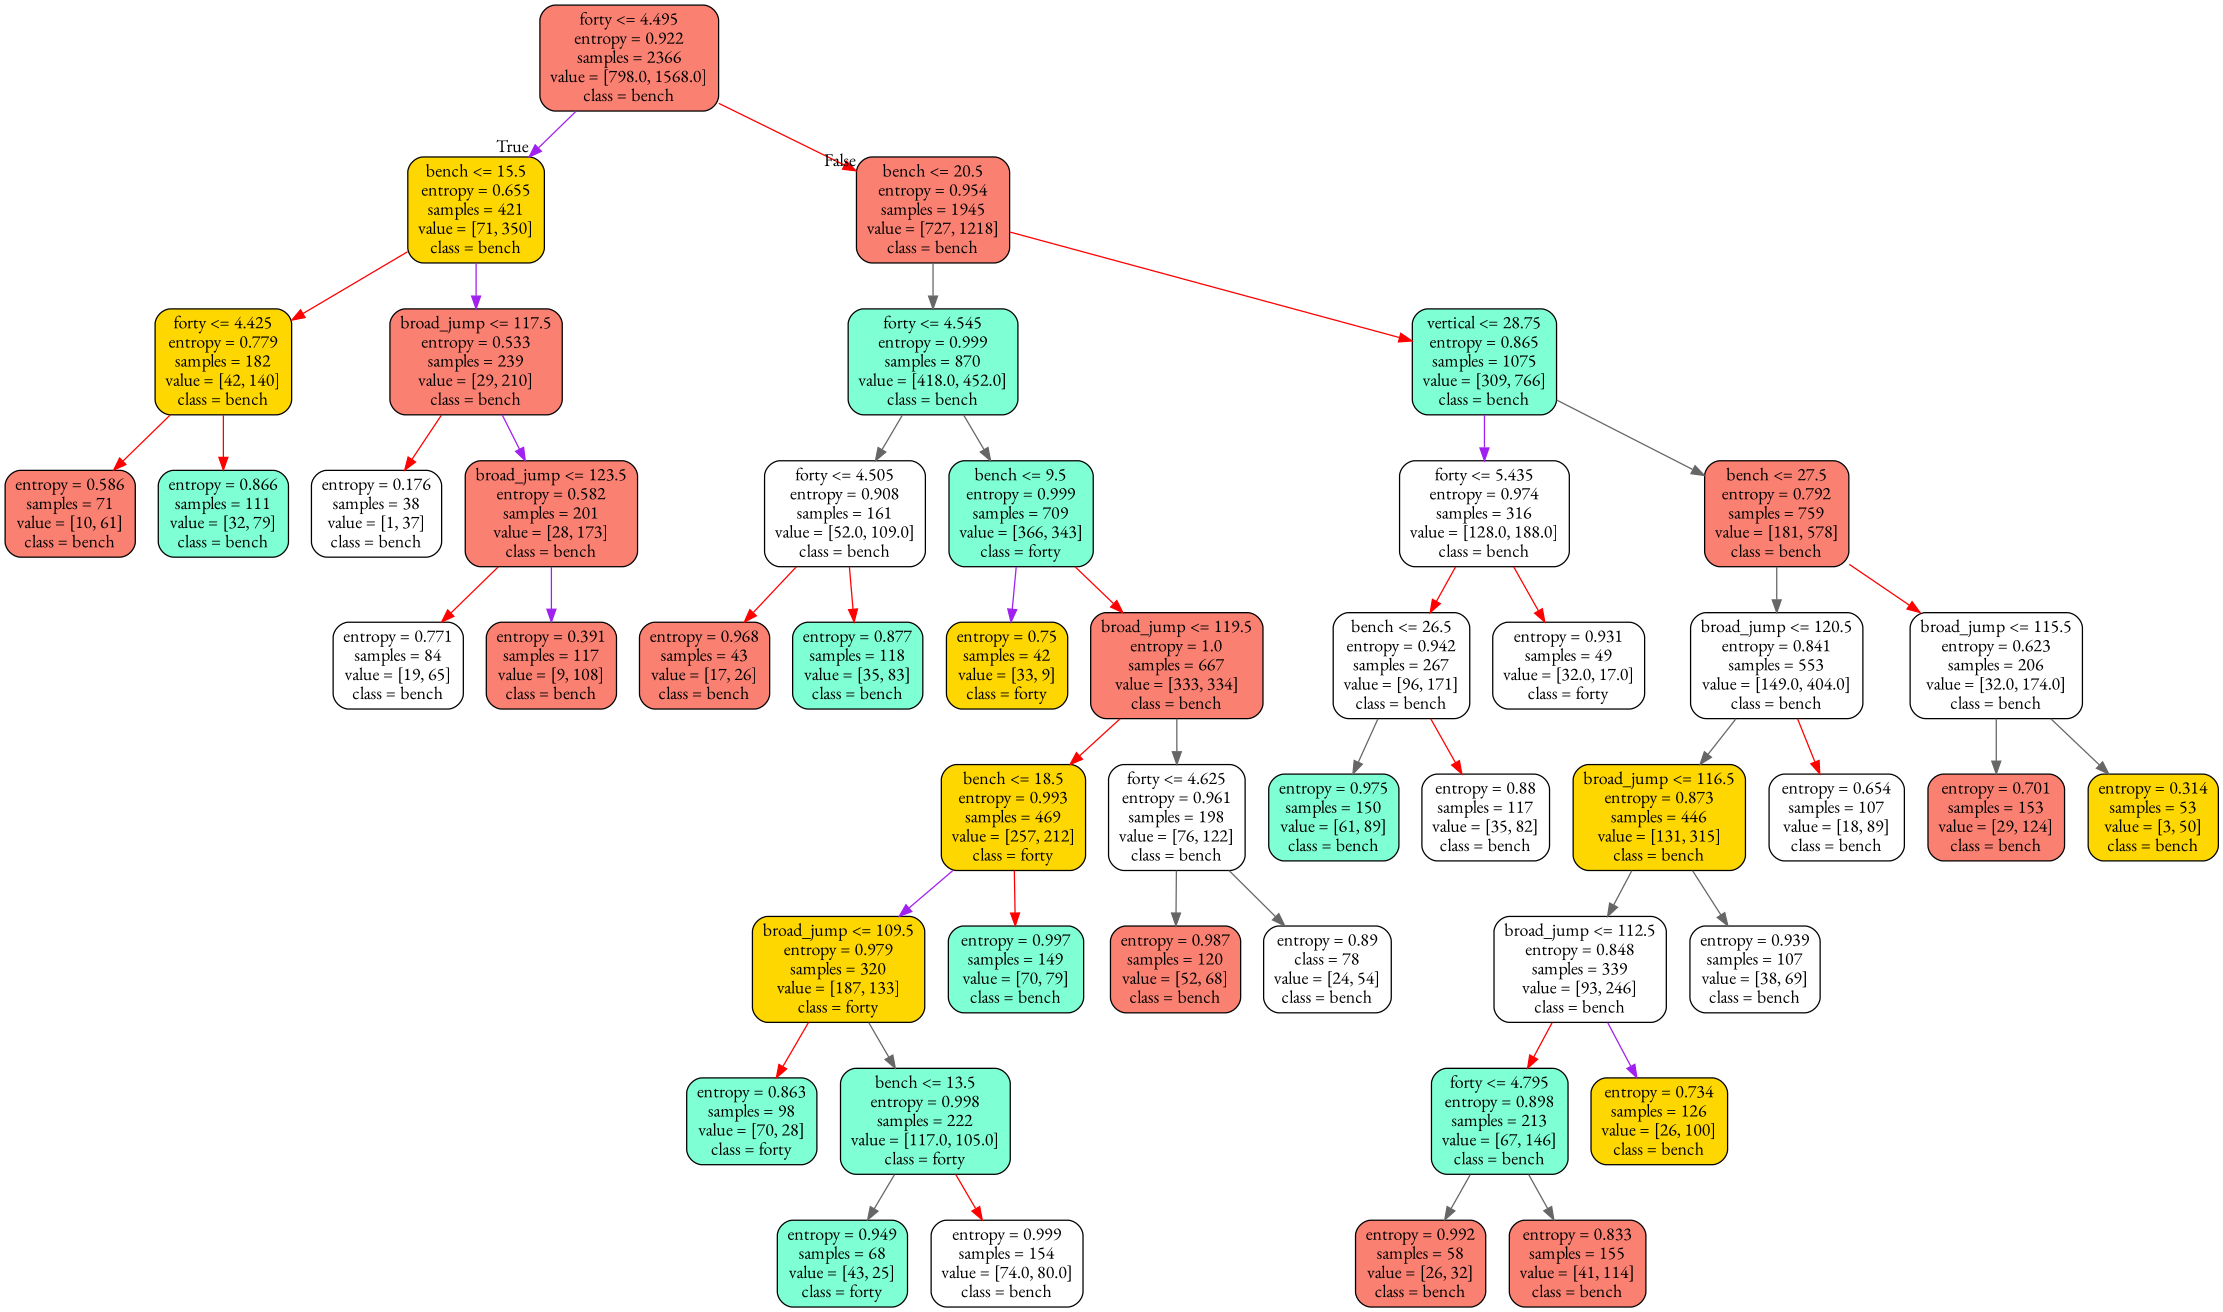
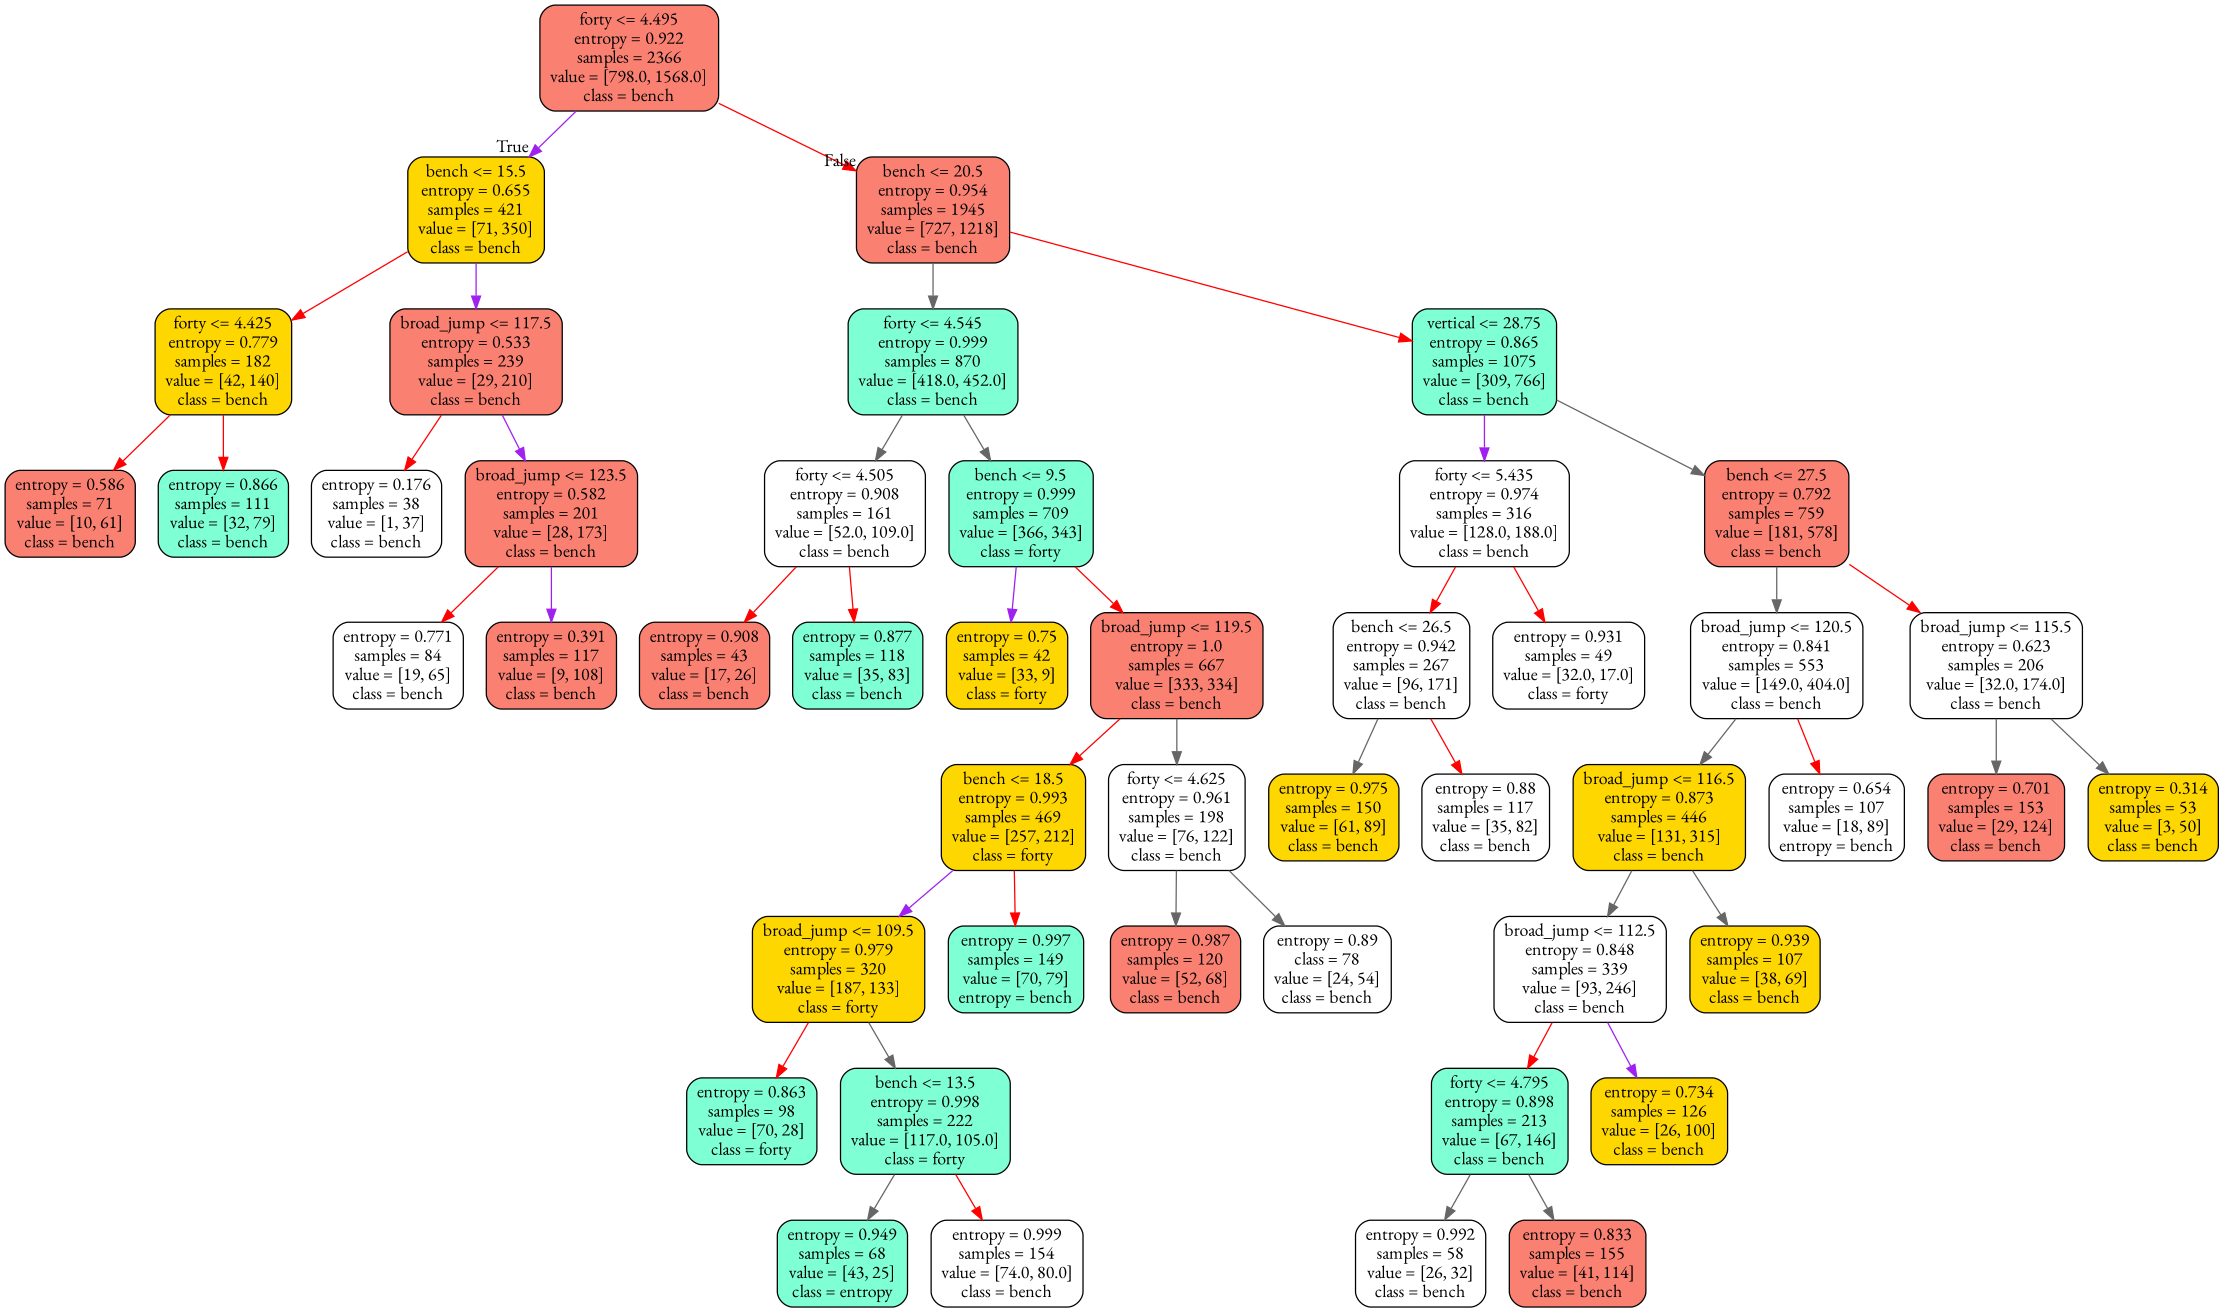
(705, 666) -> (705, 666)
(1334, 818) -> (1334, 818)
(1837, 818) -> (1837, 818)
(1016, 969) -> (1016, 969)
(1755, 969) -> (1755, 969)
(842, 1264) -> (842, 1264)
(1421, 1264) -> (1421, 1264)
